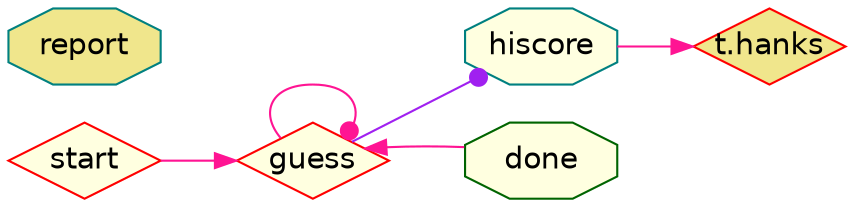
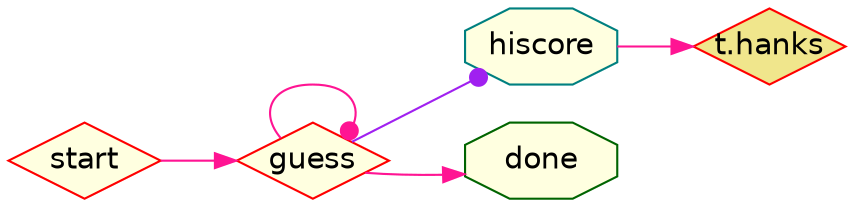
(85, 47) -> none
(426, 146) -> (404, 175)
